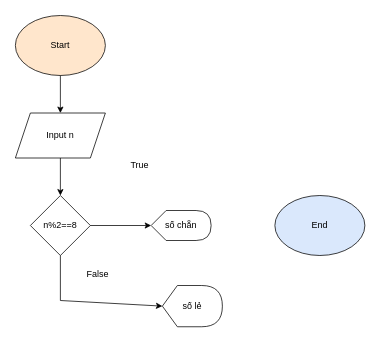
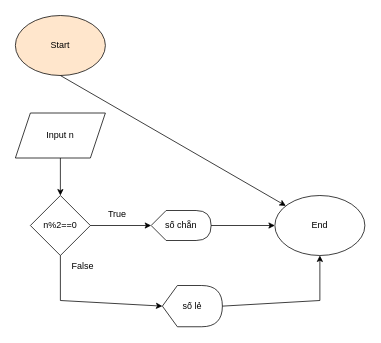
(60, 92) -> (171, 139)
(140, 165) -> (117, 214)
(60, 225) -> (60, 225)
none -> (241, 225)
(320, 225) -> (320, 225)
(98, 274) -> (83, 267)
none -> (274, 303)
